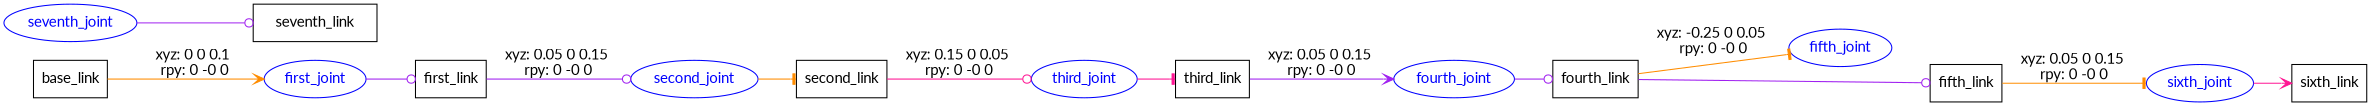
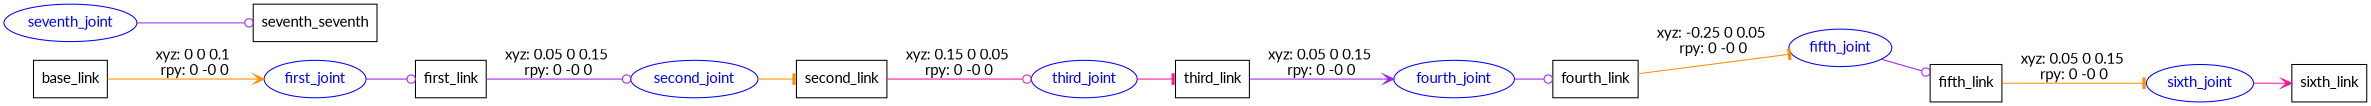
(315, 23) -> (315, 23)
(1780, 81) -> (1901, 65)
